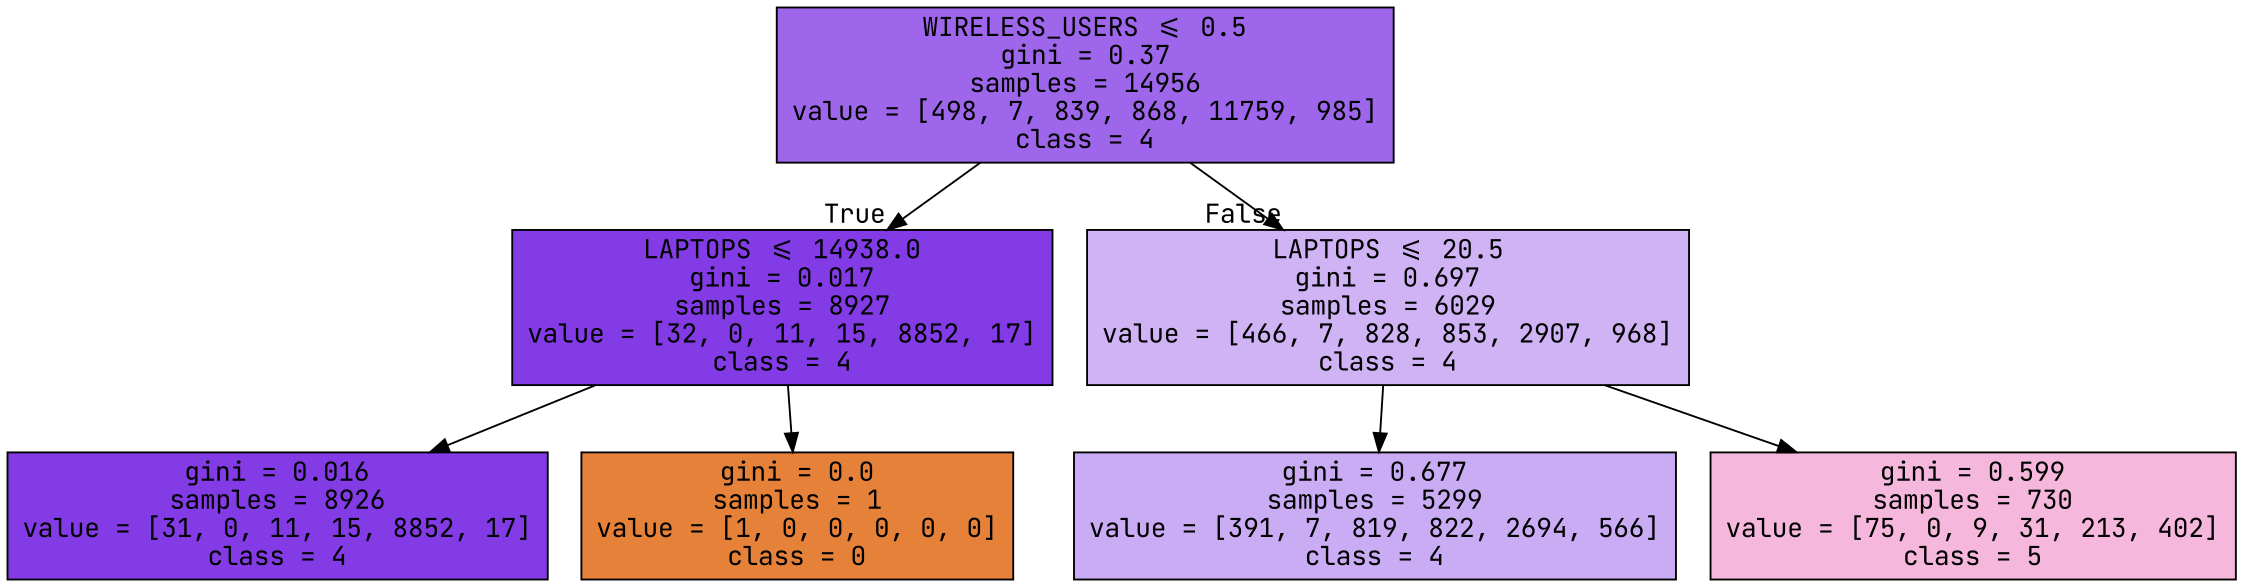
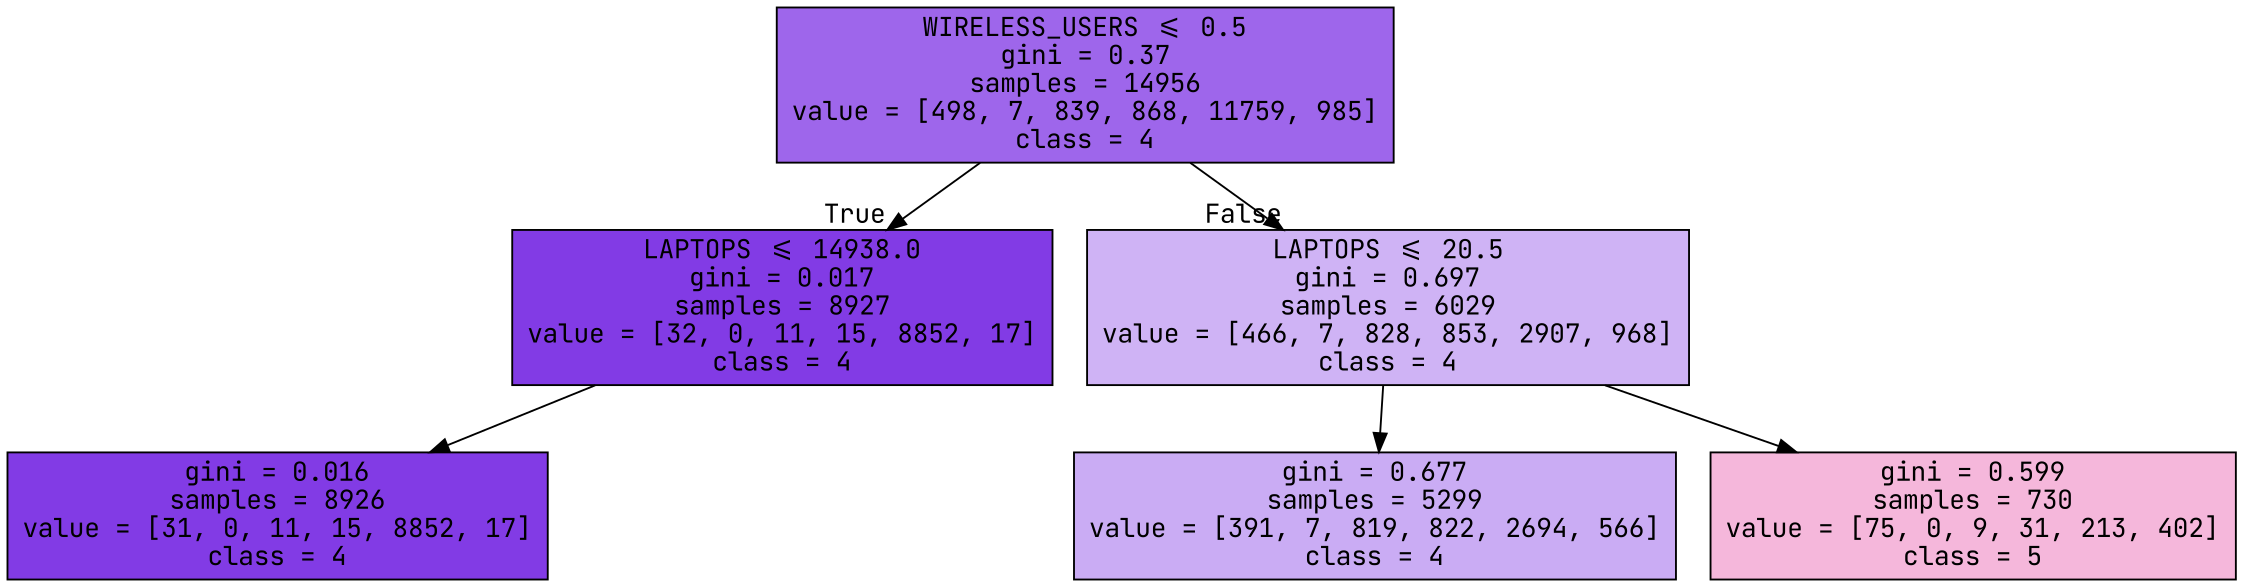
(797, 516) -> none
